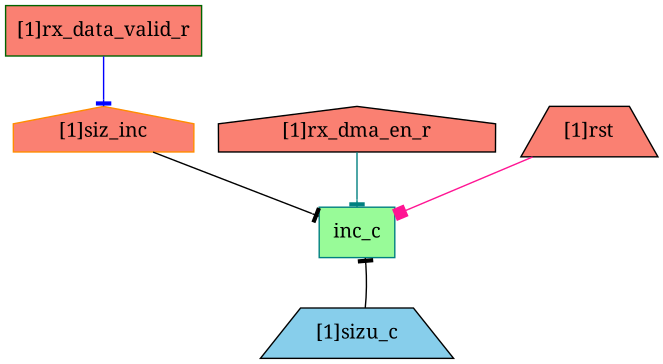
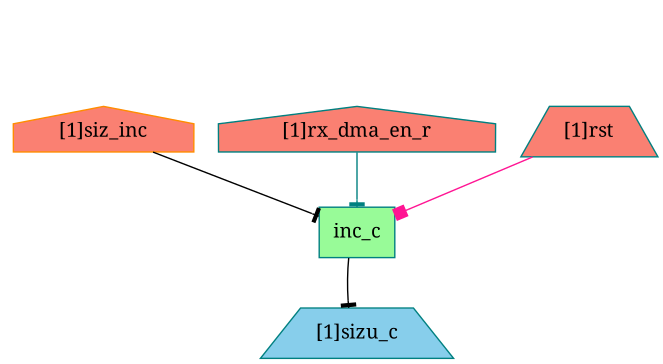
(104, 31) -> none
(357, 132) -> (357, 132)
(589, 132) -> (589, 132)
(366, 286) -> (348, 279)
(357, 333) -> (357, 333)
